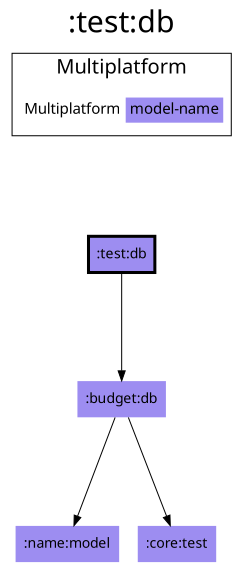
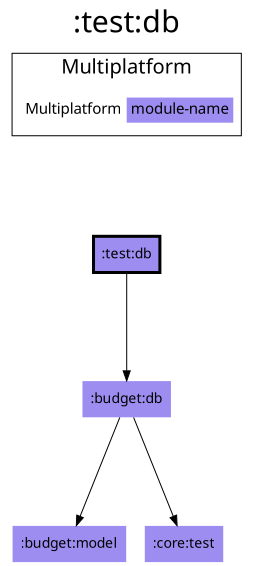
(174, 109) -> (180, 109)
(67, 544) -> (69, 544)
